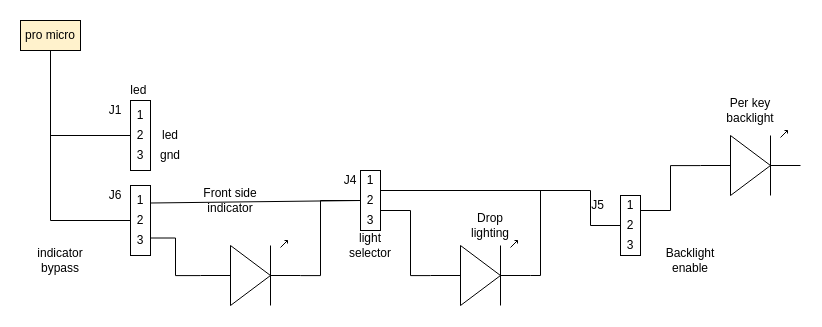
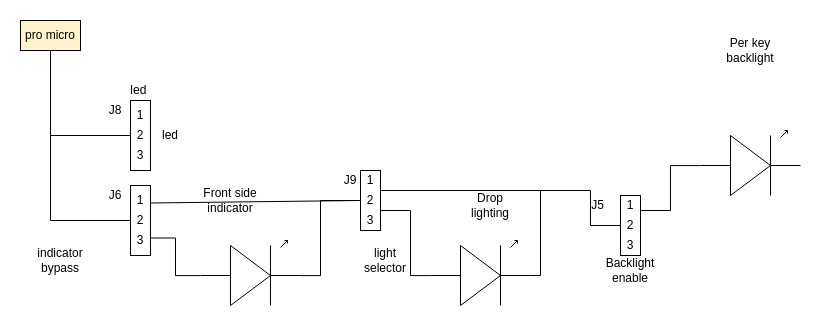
(116, 111) -> (116, 111)
(751, 111) -> (751, 51)
(171, 156) -> none
(351, 181) -> (351, 181)
(491, 226) -> (491, 206)
(371, 246) -> (386, 261)
(691, 261) -> (631, 271)
